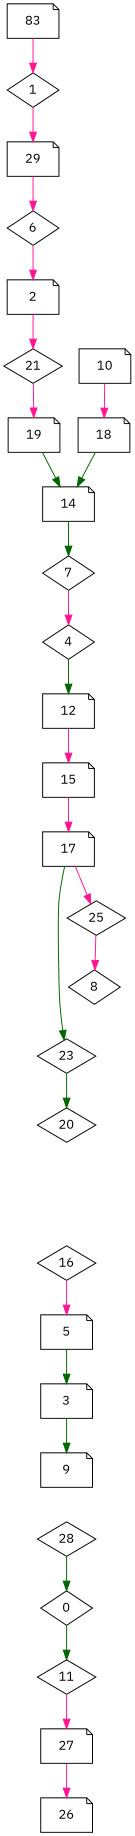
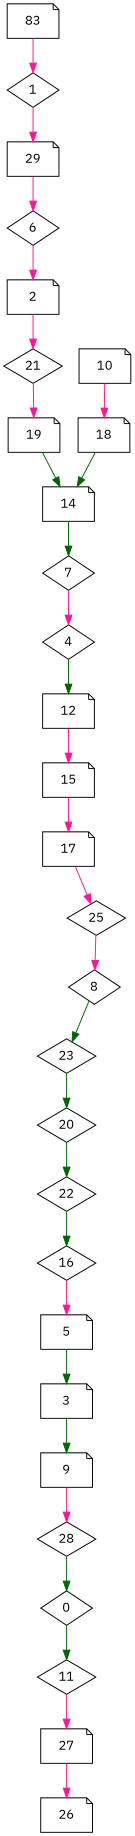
(58, 948) -> (82, 1017)
none -> (67, 1194)
none -> (67, 1500)
